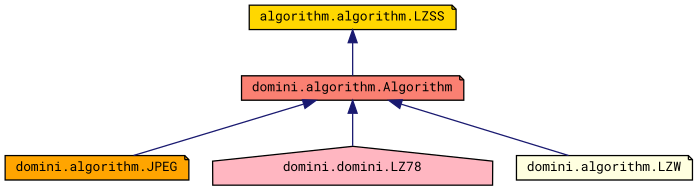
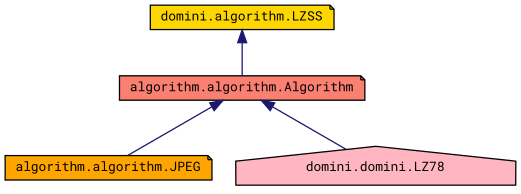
(353, 17) -> (242, 17)
(353, 88) -> (242, 88)
(97, 168) -> (109, 168)
(604, 168) -> none
